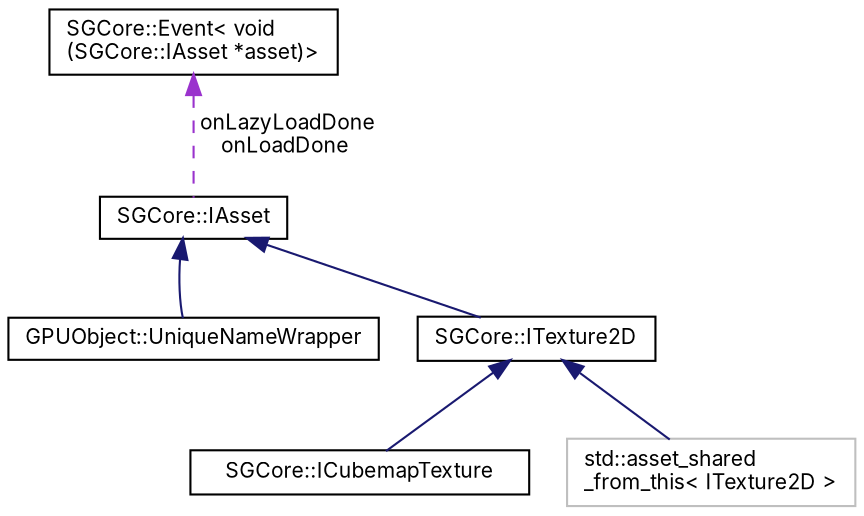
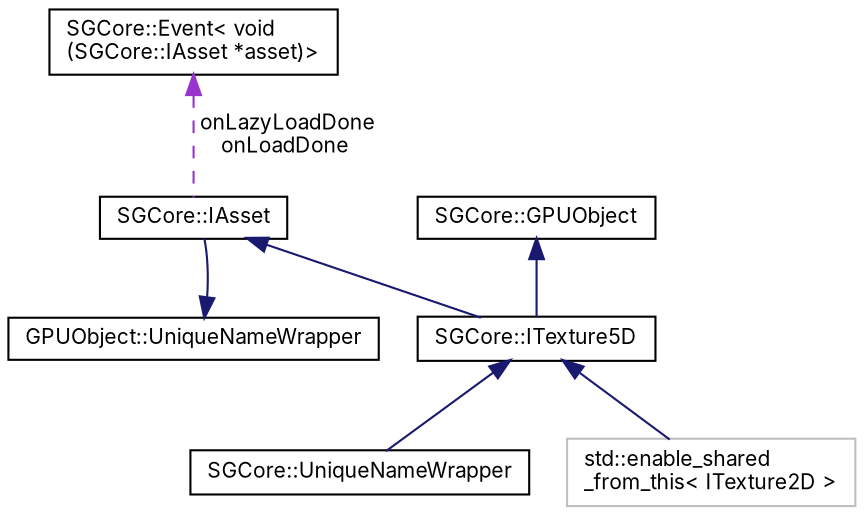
none -> (537, 218)
(180, 289) -> (208, 267)
(537, 339) -> (537, 339)
(360, 472) -> (360, 472)
(711, 472) -> (711, 472)
